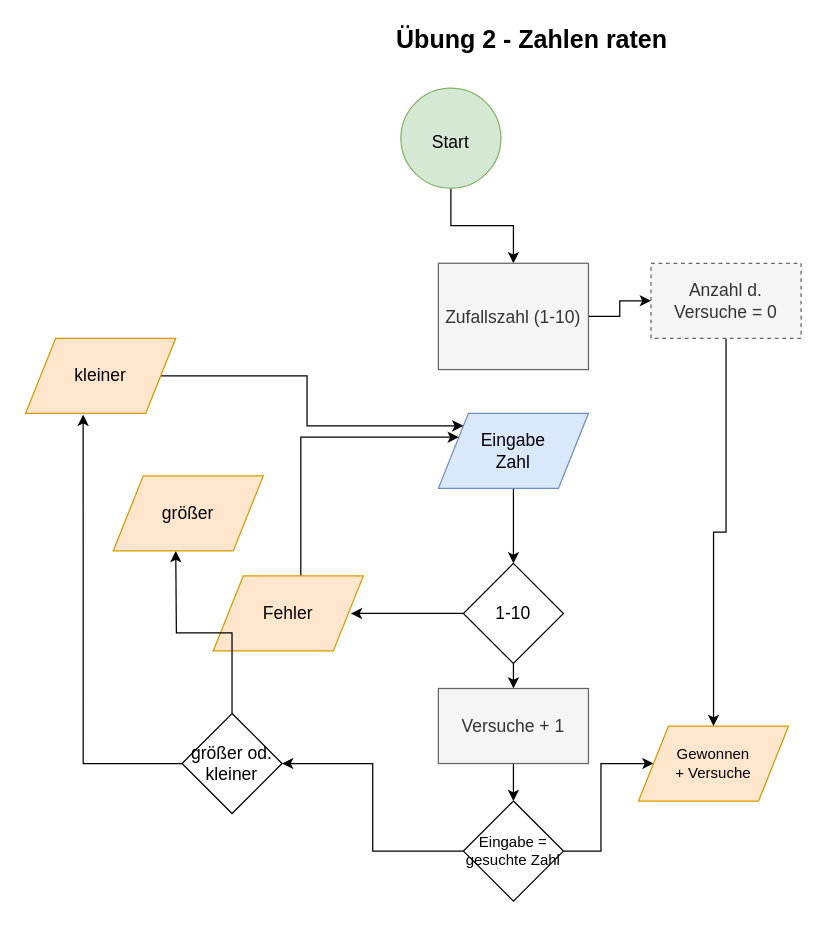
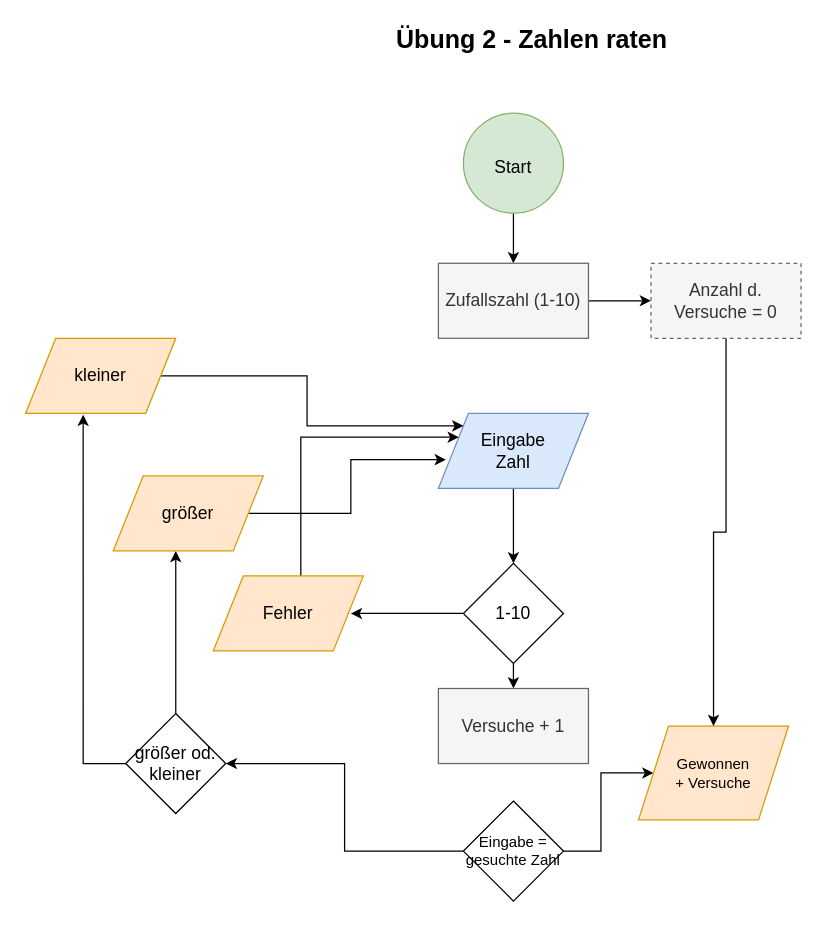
(451, 138) -> (513, 163)
(513, 316) -> (513, 301)
none -> (351, 494)
(232, 763) -> (176, 763)
(713, 763) -> (713, 773)
(513, 786) -> none
